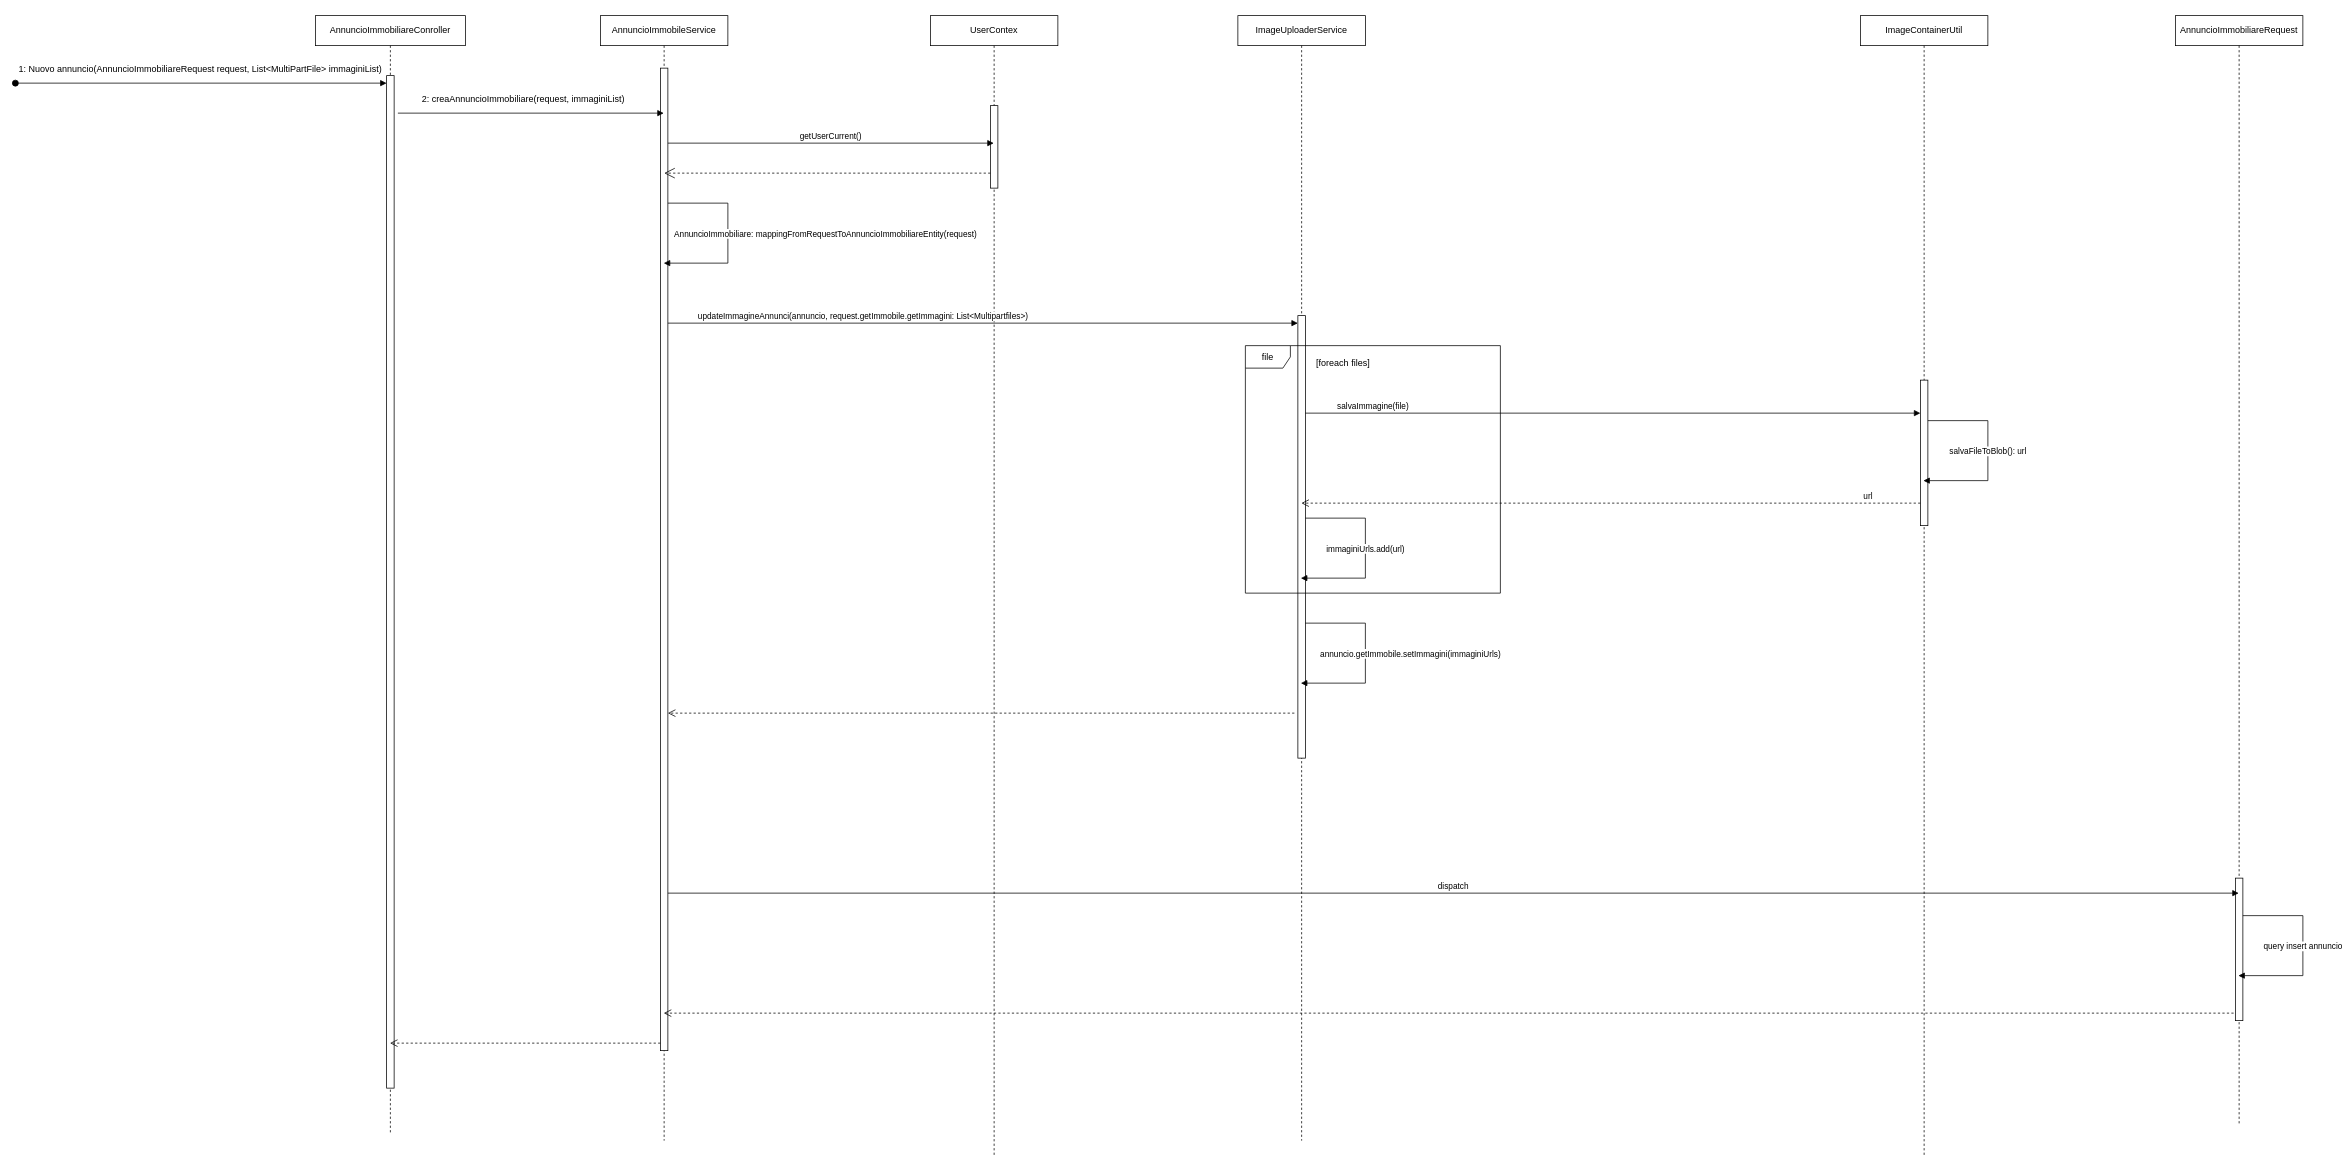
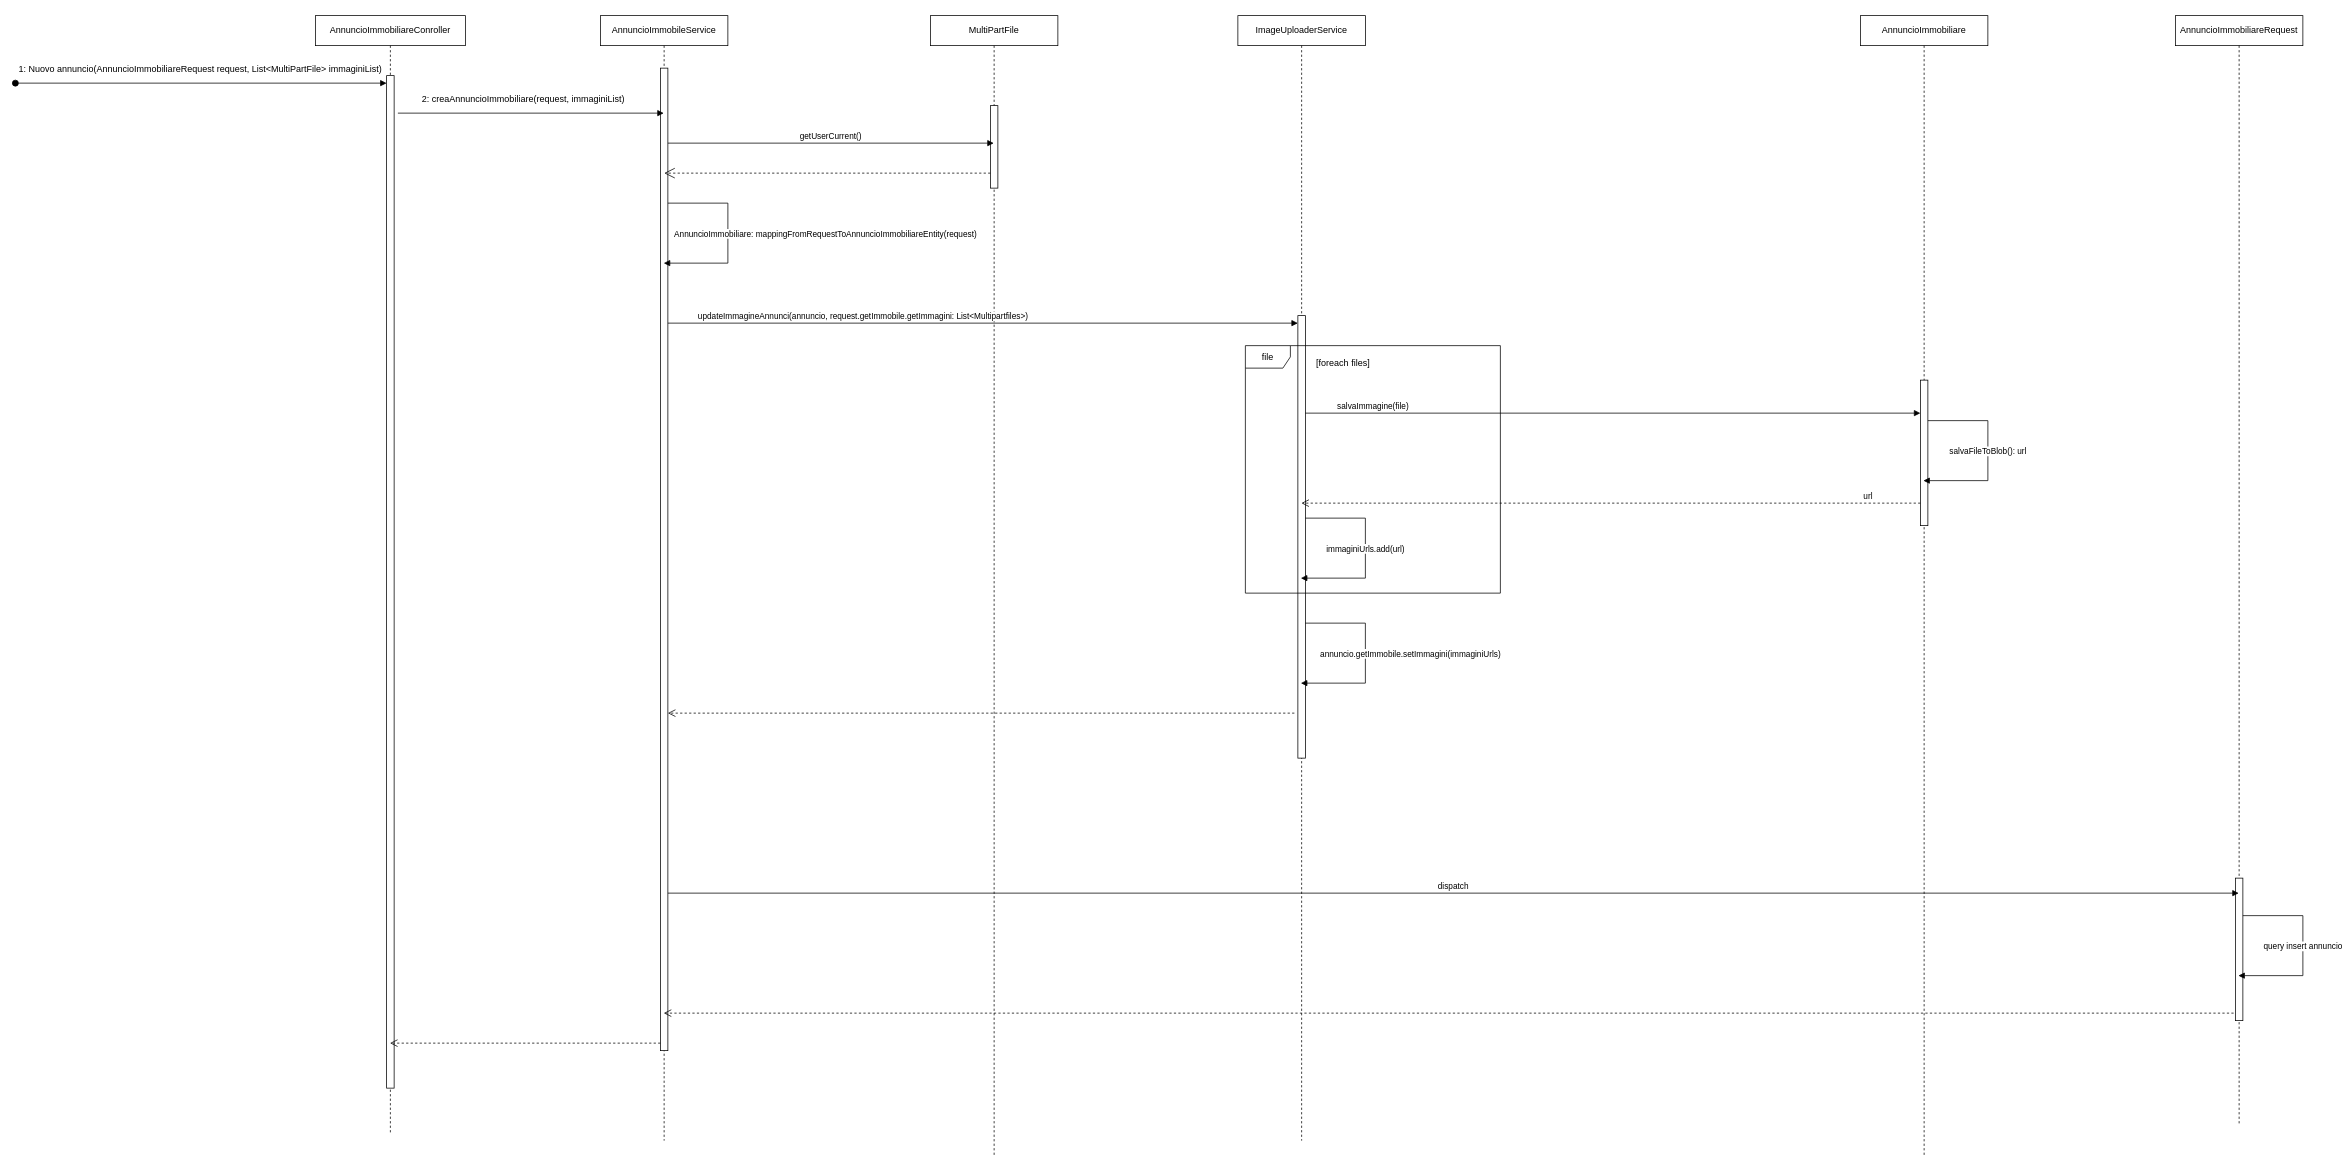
(994, 30) -> (994, 30)
(1924, 30) -> (1924, 30)
